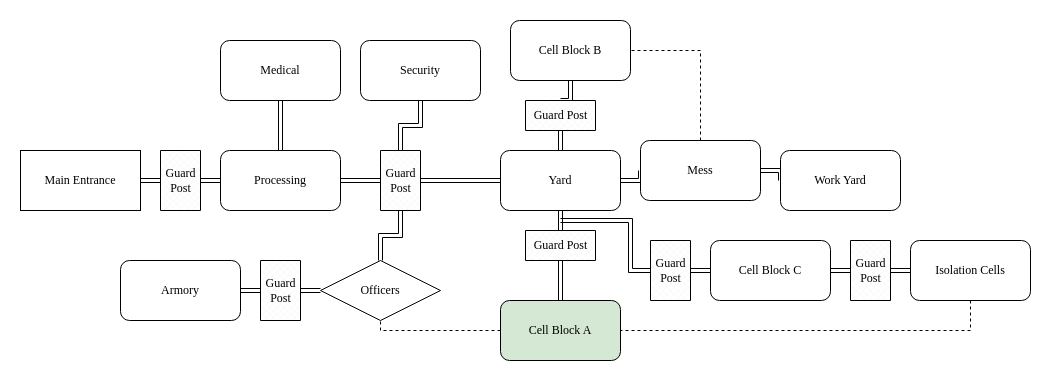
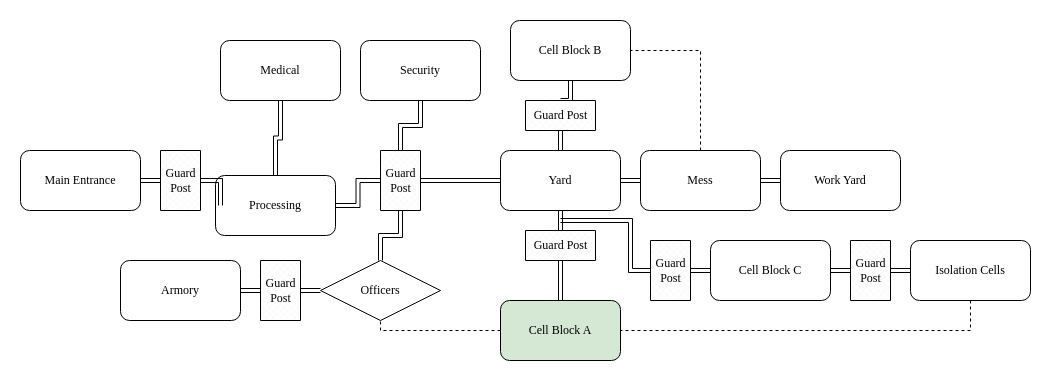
(701, 171) -> (701, 181)
(81, 181) -> (81, 181)
(281, 181) -> (276, 206)
